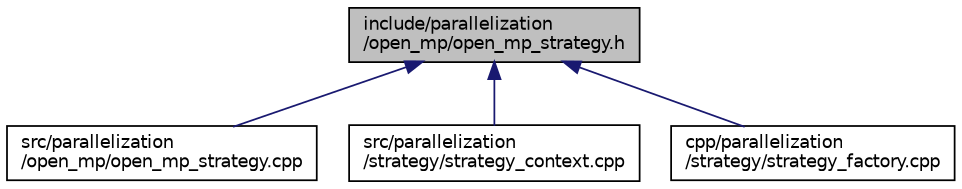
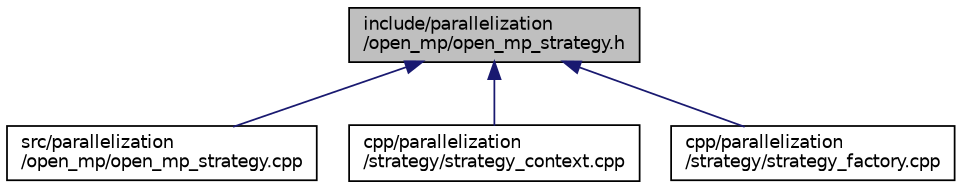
(494, 153) -> (494, 153)
